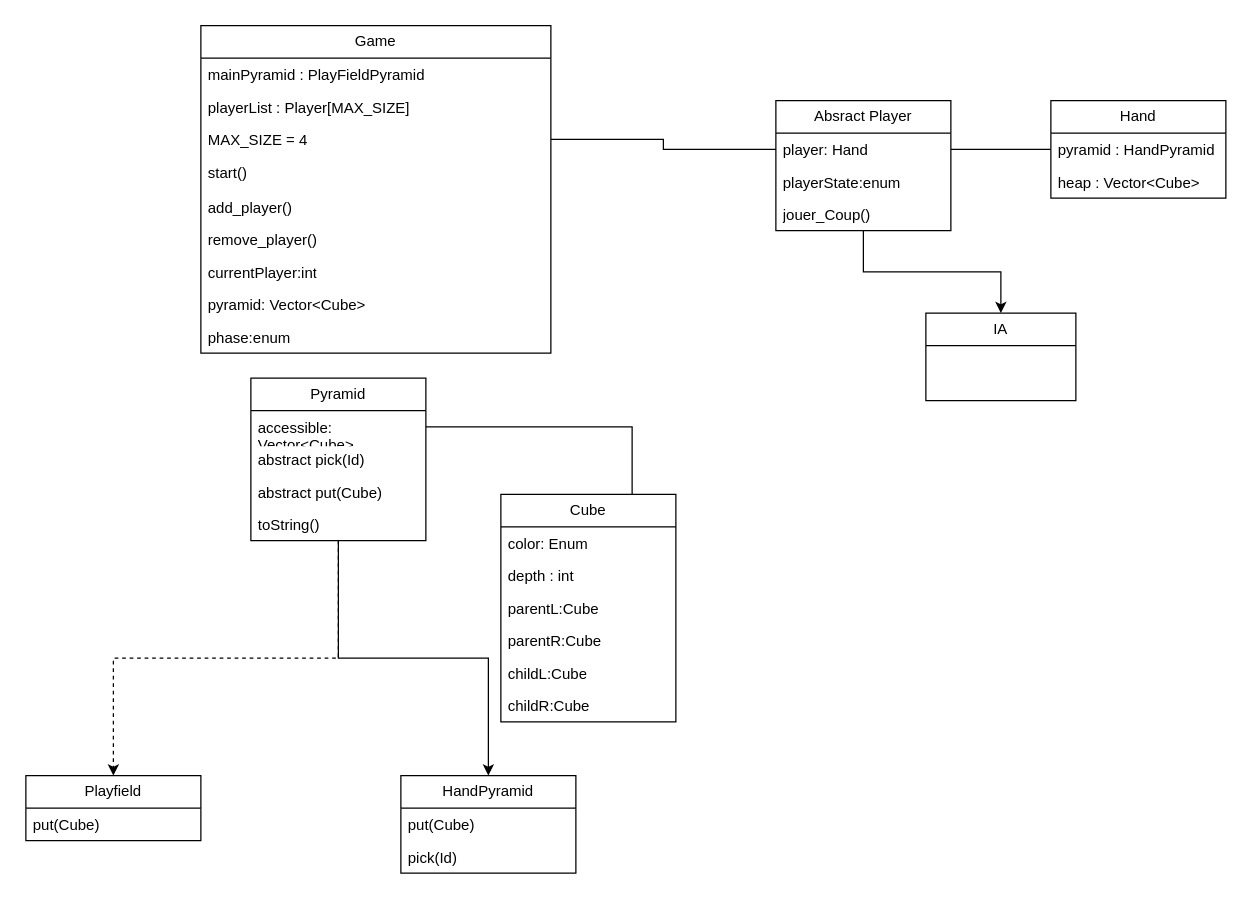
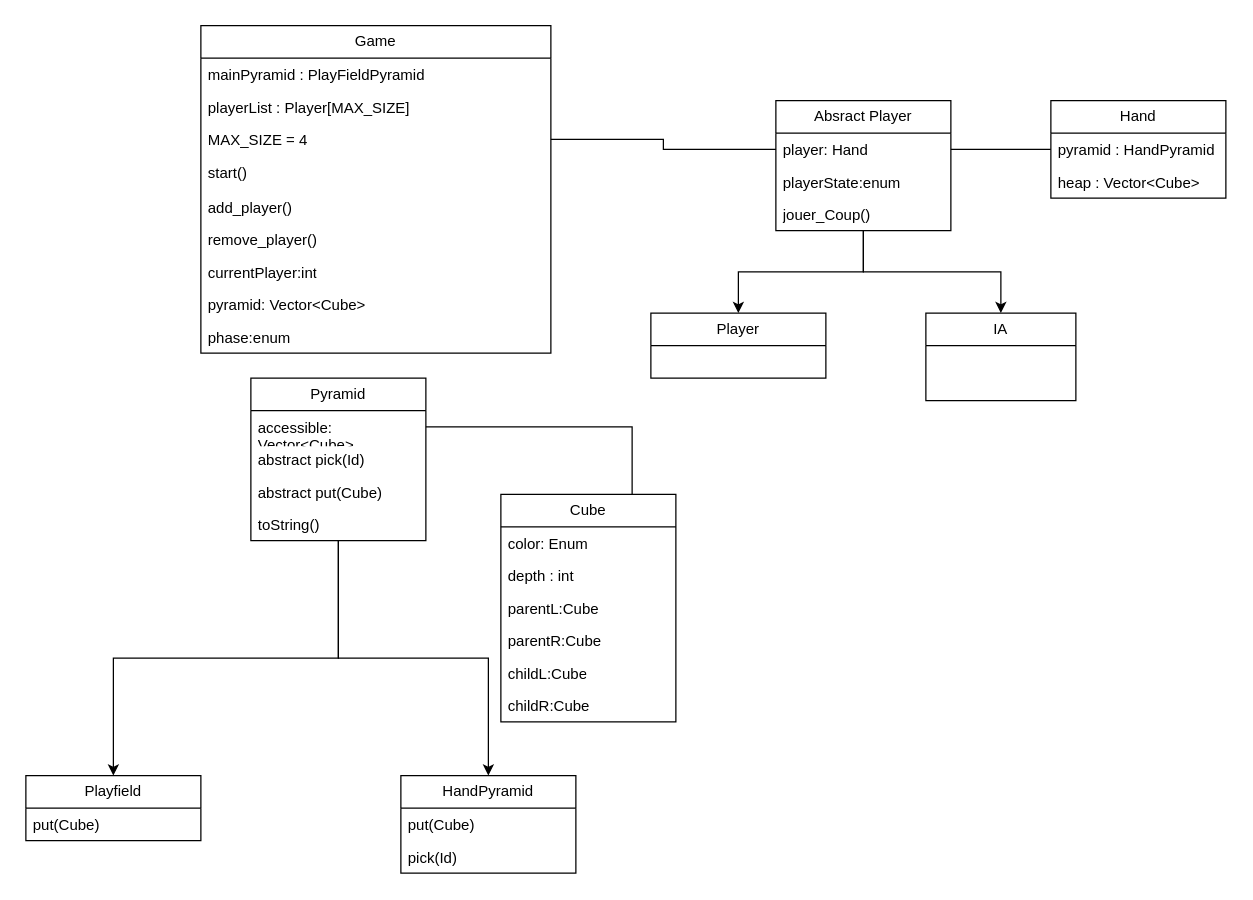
none -> (784, 272)
none -> (738, 346)
(171, 658) -> (171, 658)
